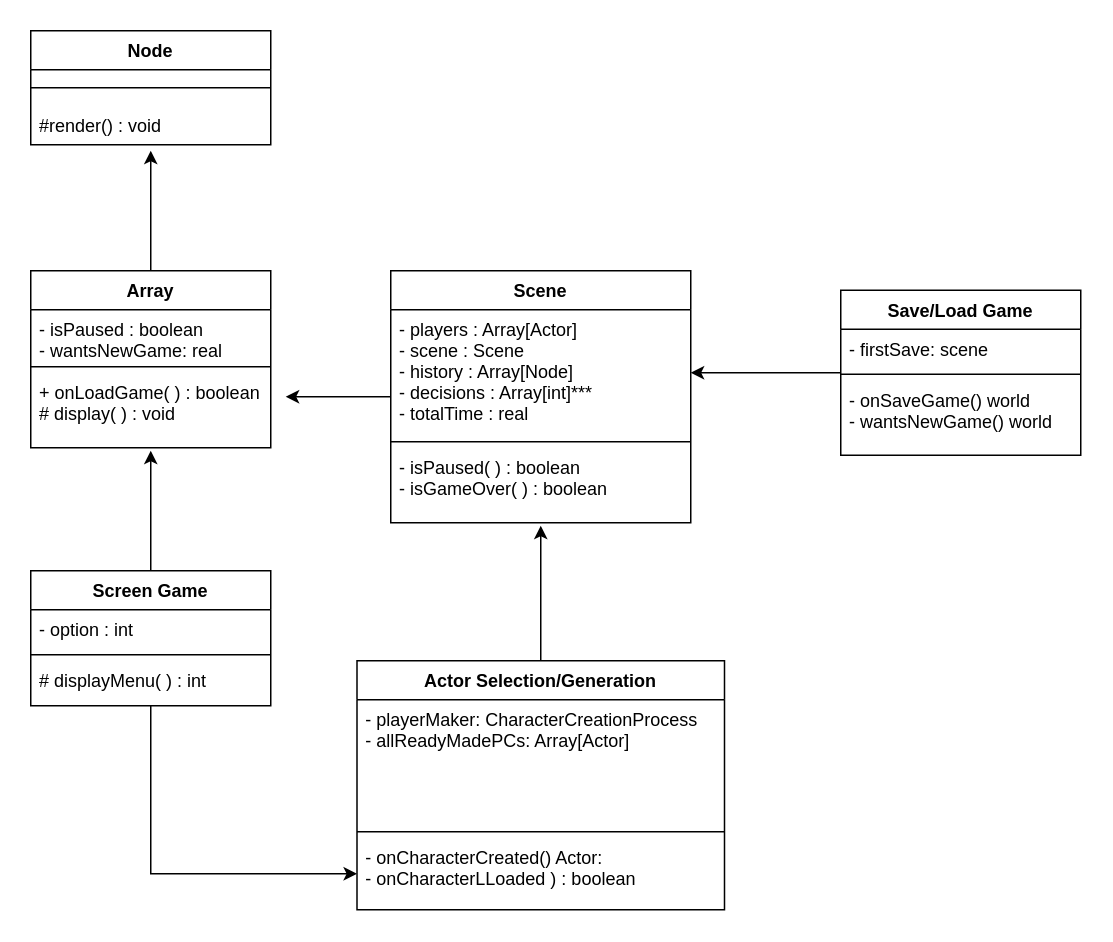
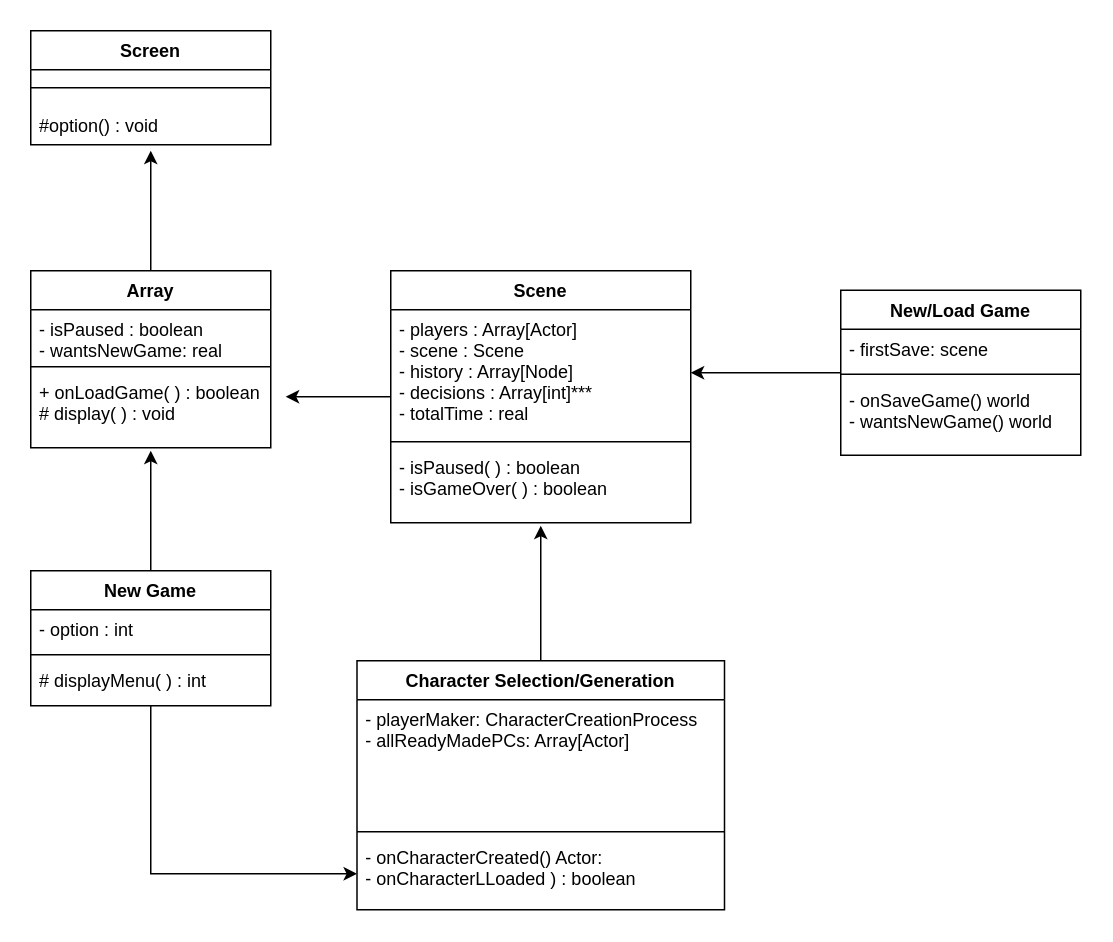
(150, 51) -> (150, 51)
(110, 126) -> (108, 126)
(960, 311) -> (960, 311)
(150, 591) -> (150, 591)
(540, 681) -> (540, 681)
